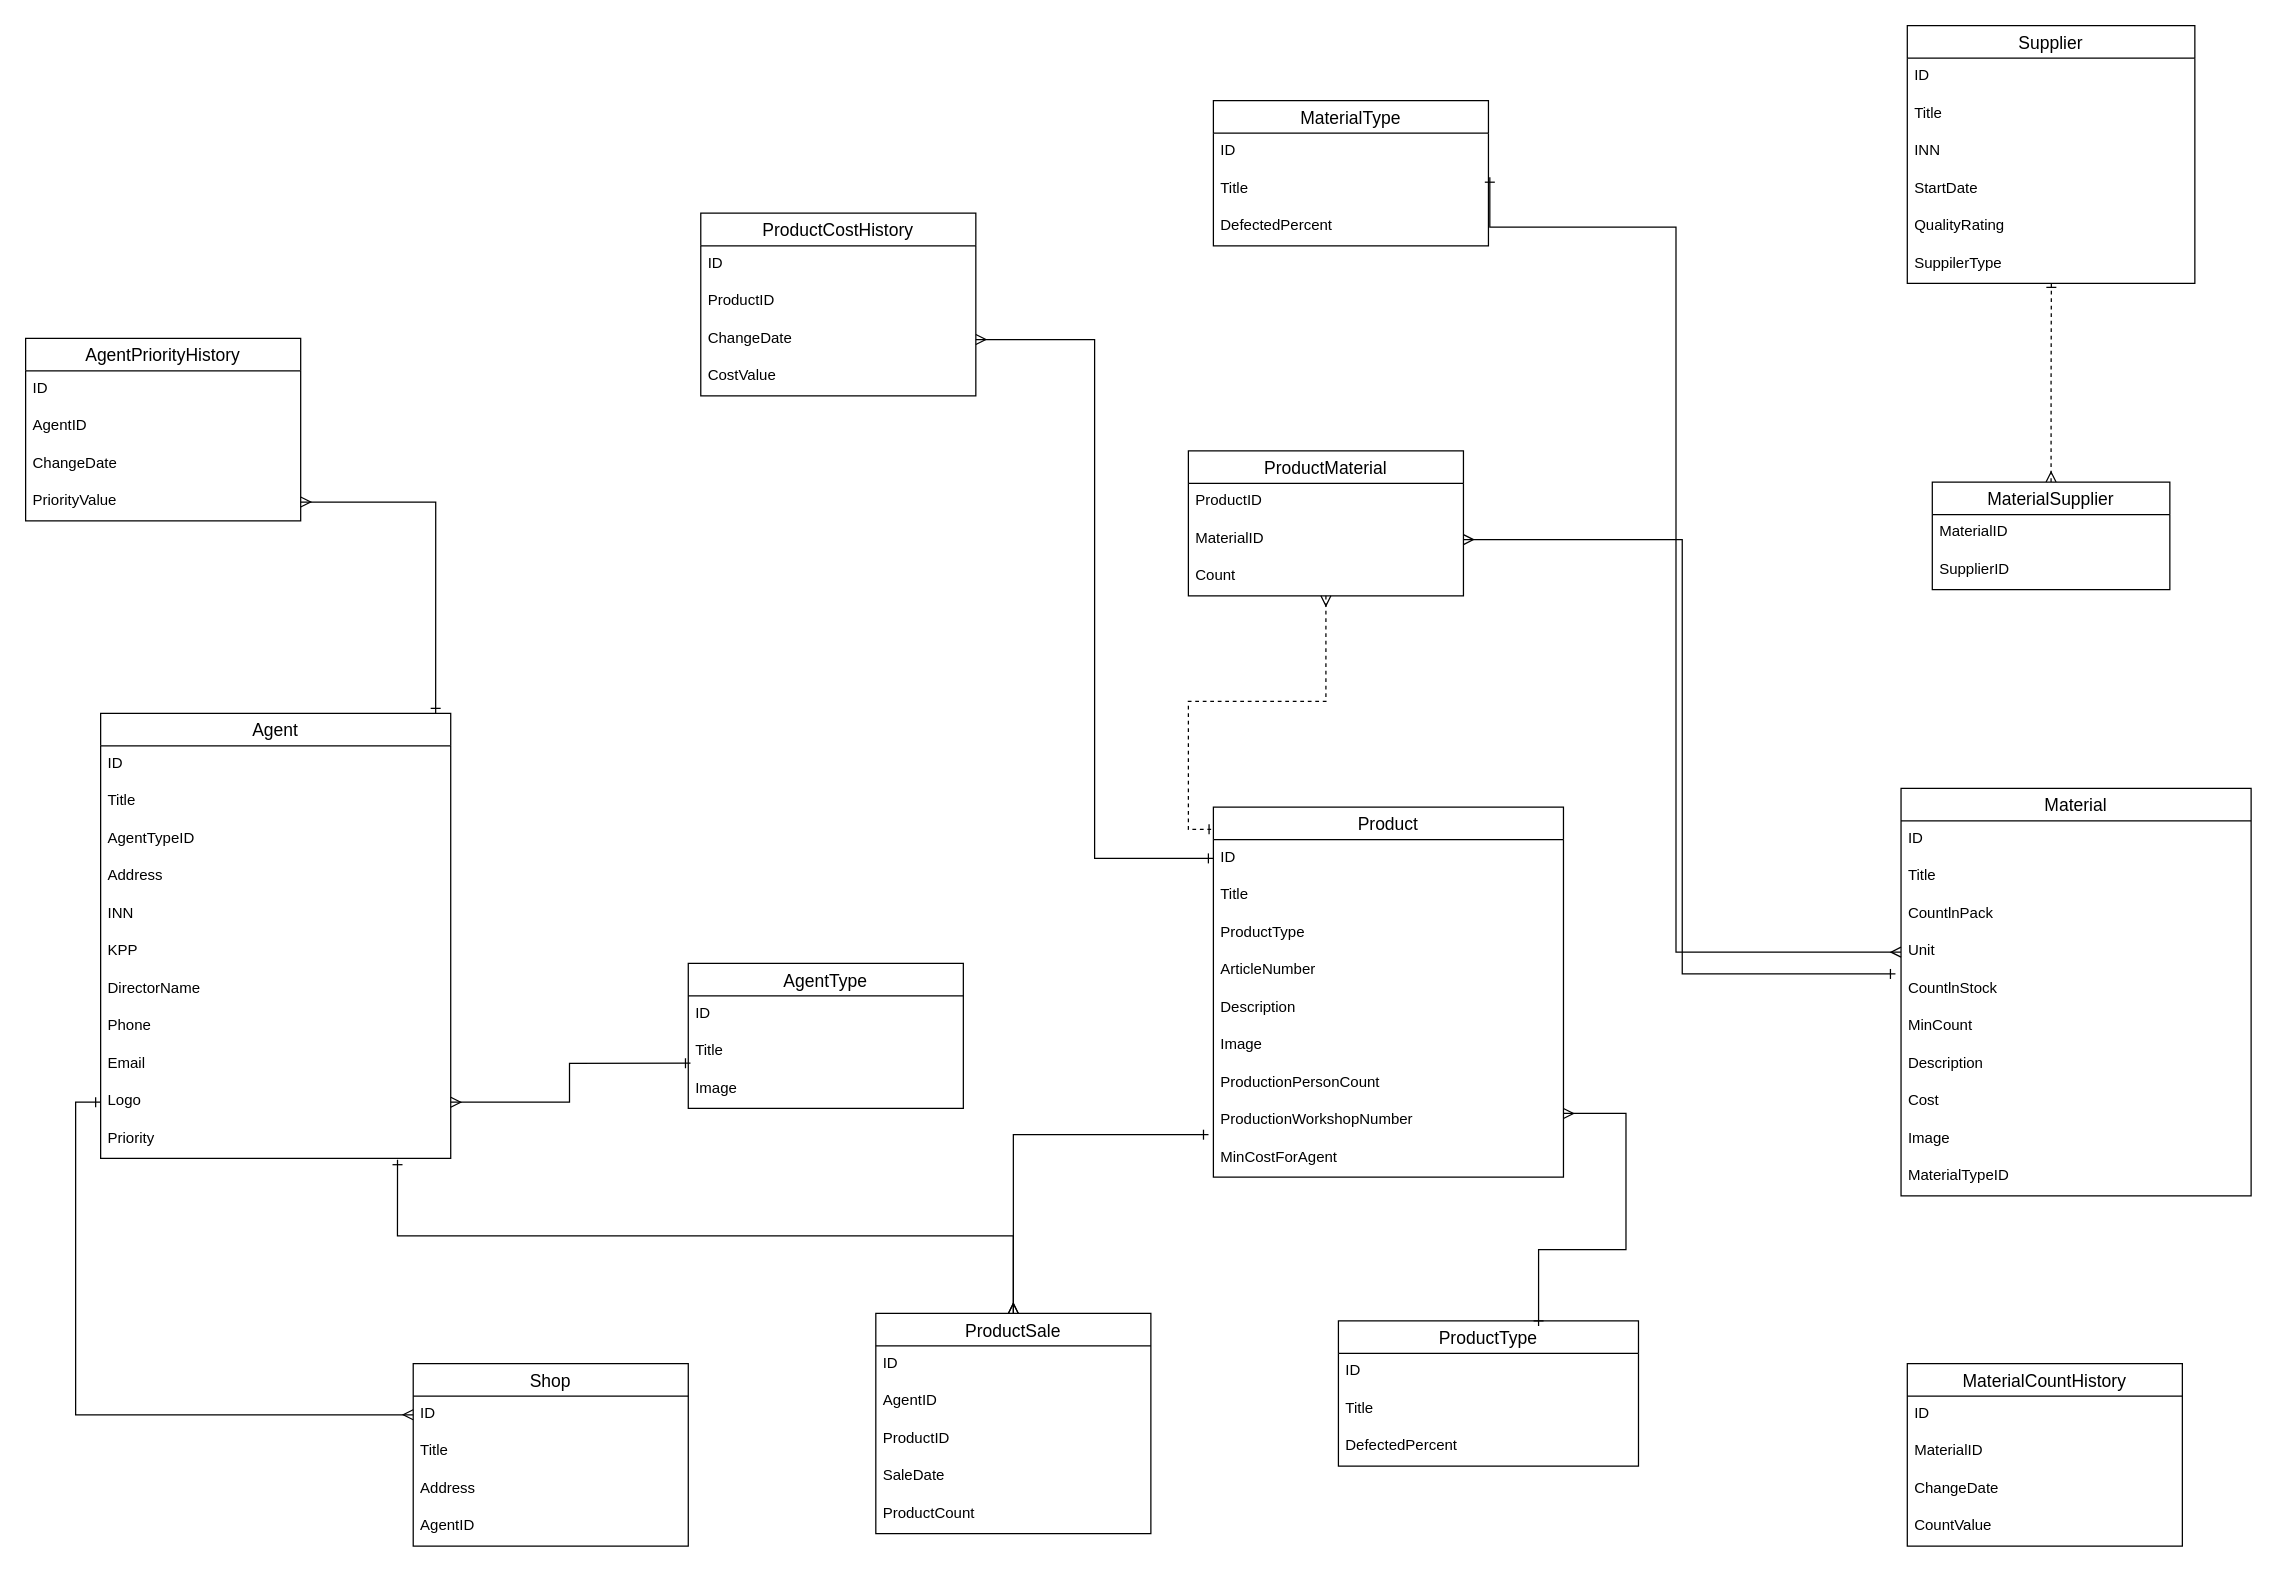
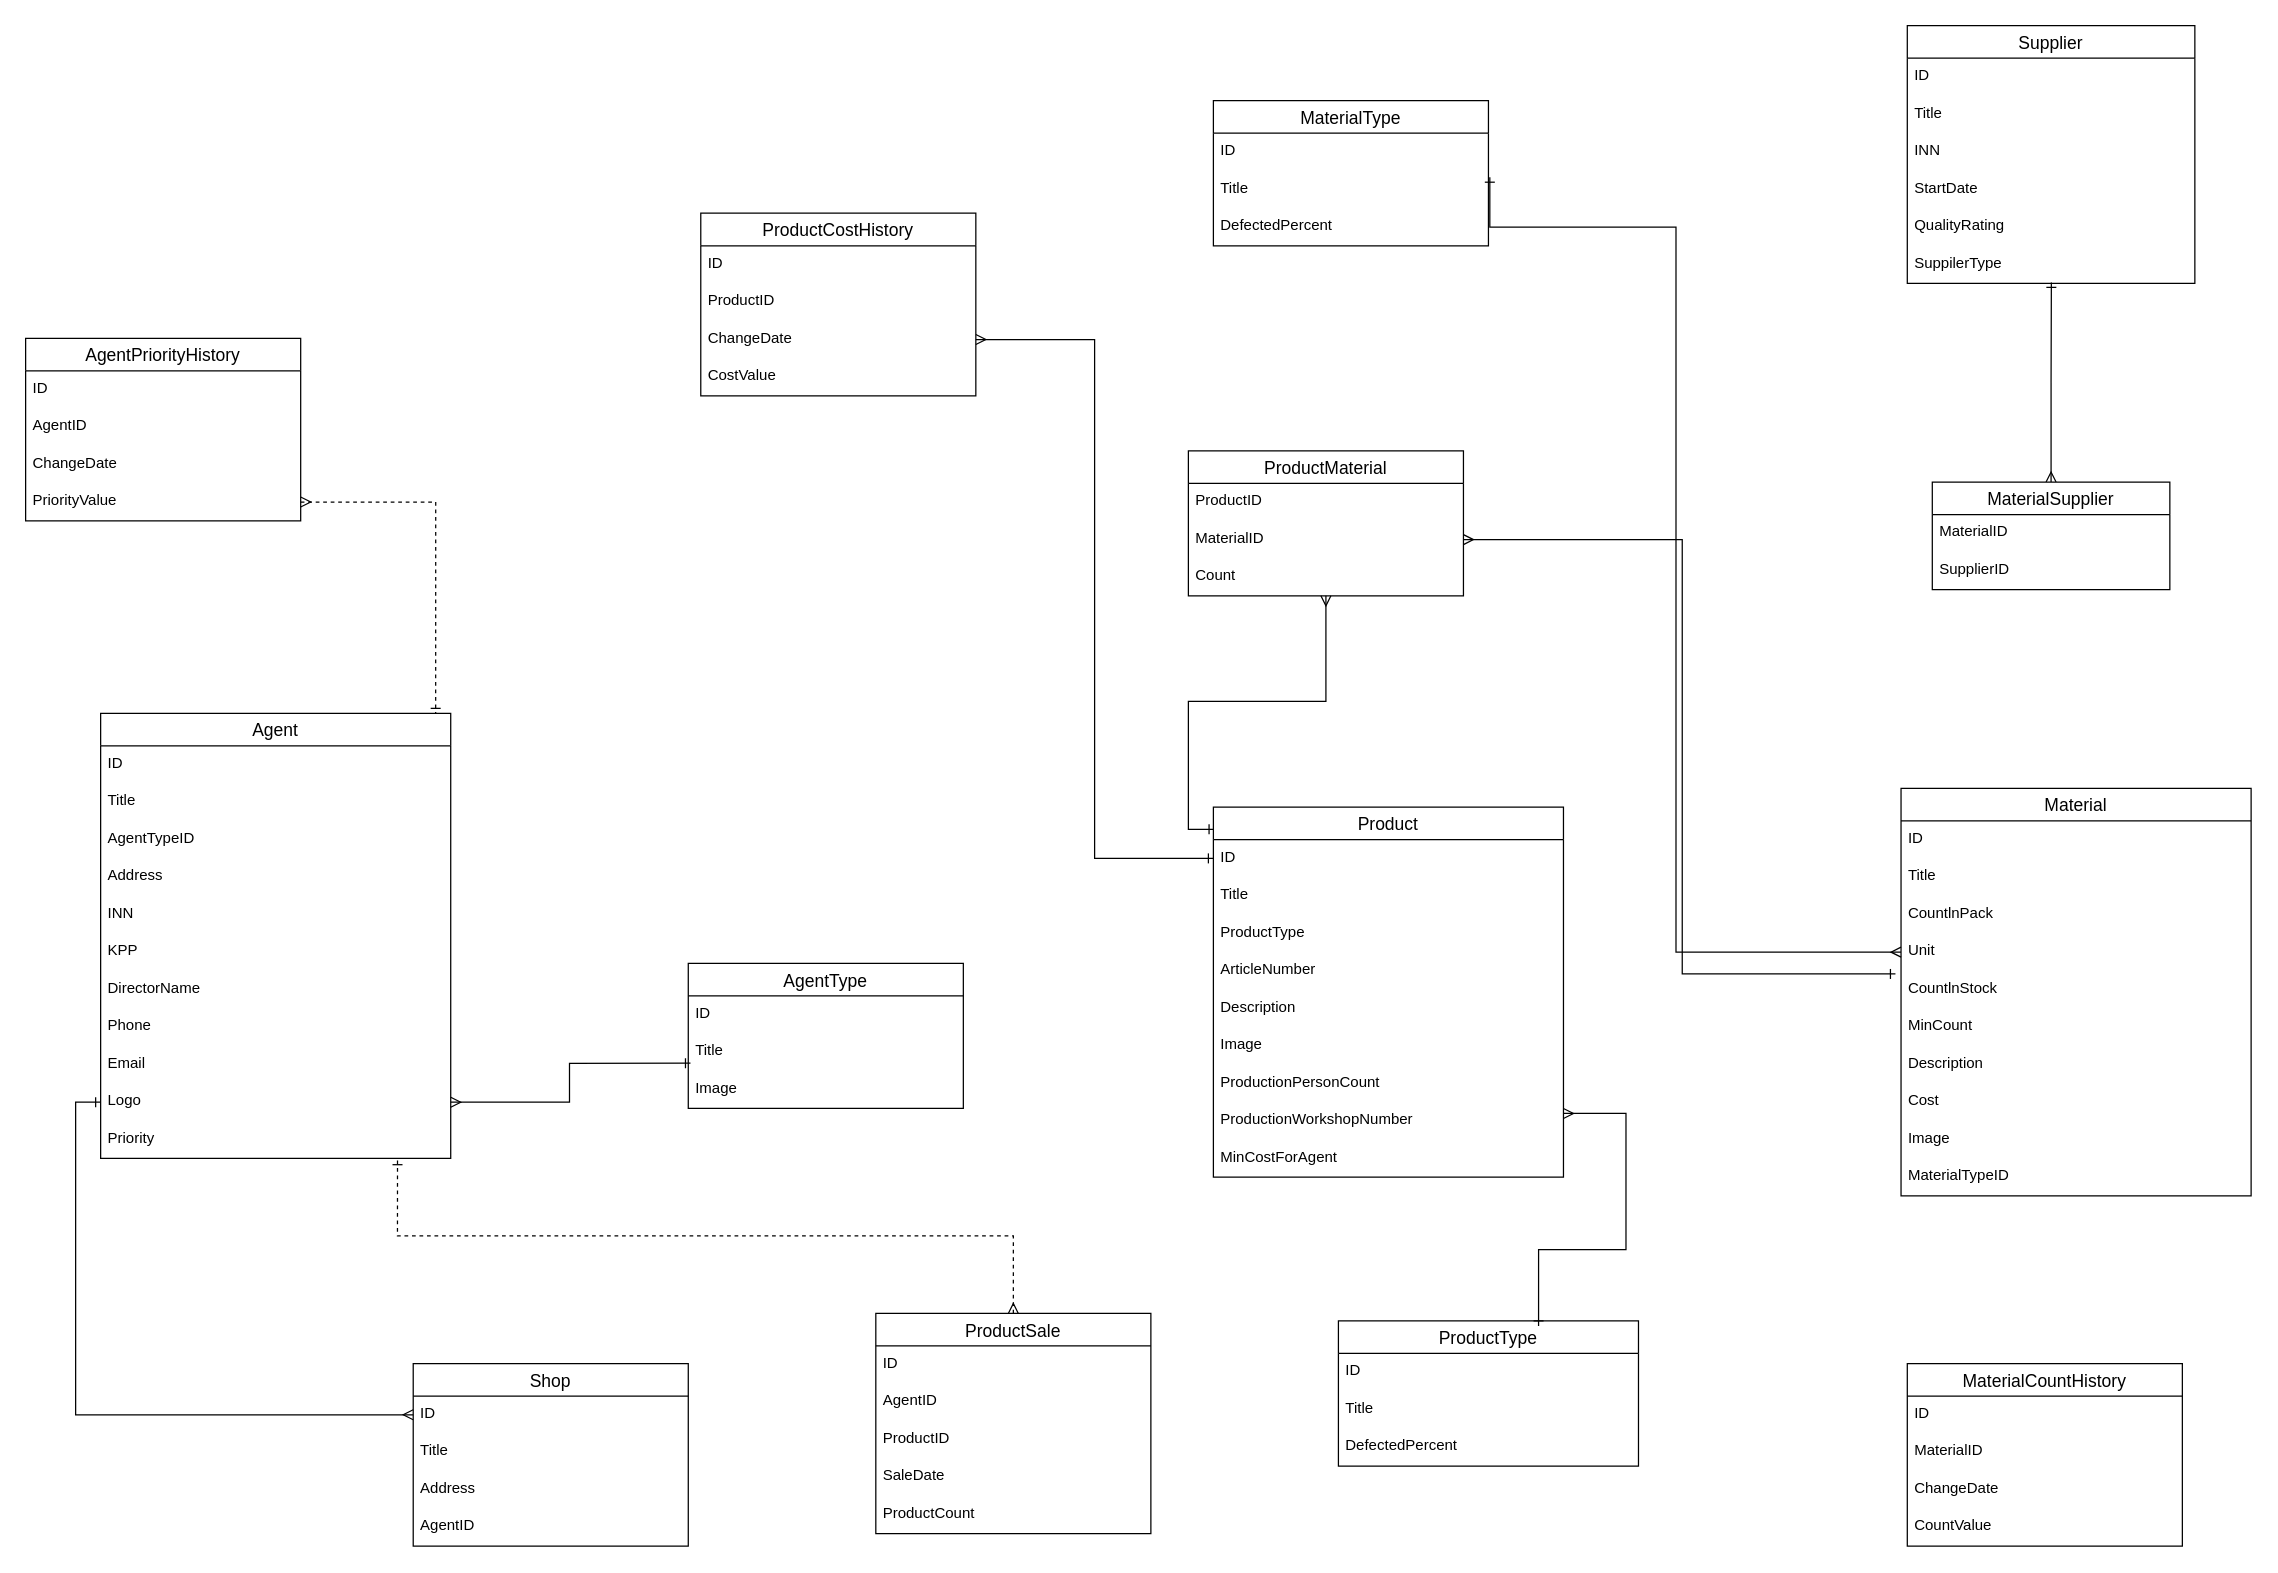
(2051, 383) -> (2051, 383)
(436, 541) -> (436, 541)
(1232, 701) -> (1232, 701)
(1062, 1134) -> none
(668, 1236) -> (668, 1236)
